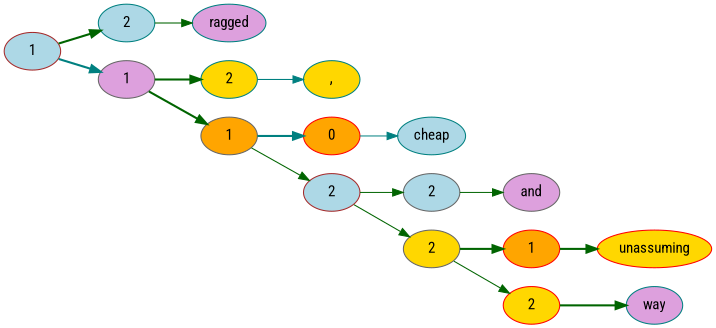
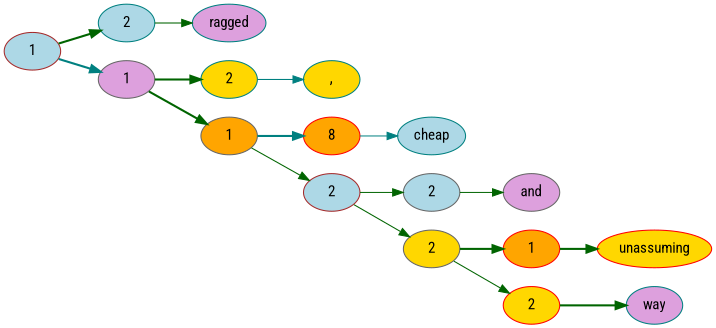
(332, 136) -> (332, 136)
